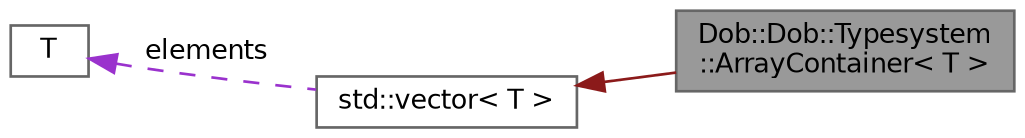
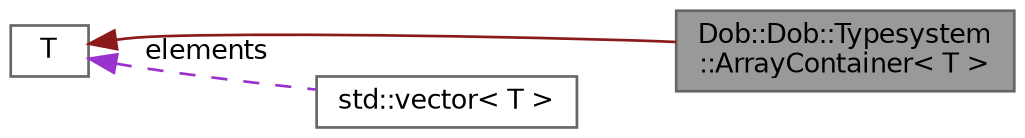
(640, 77) -> (396, 36)
